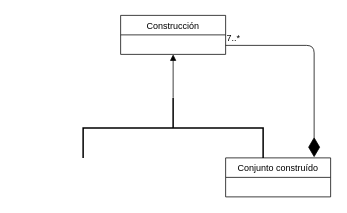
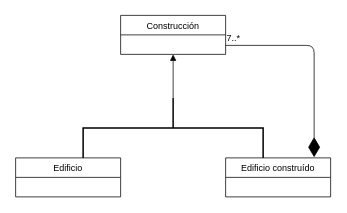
(278, 168) -> (278, 168)
none -> (68, 177)
